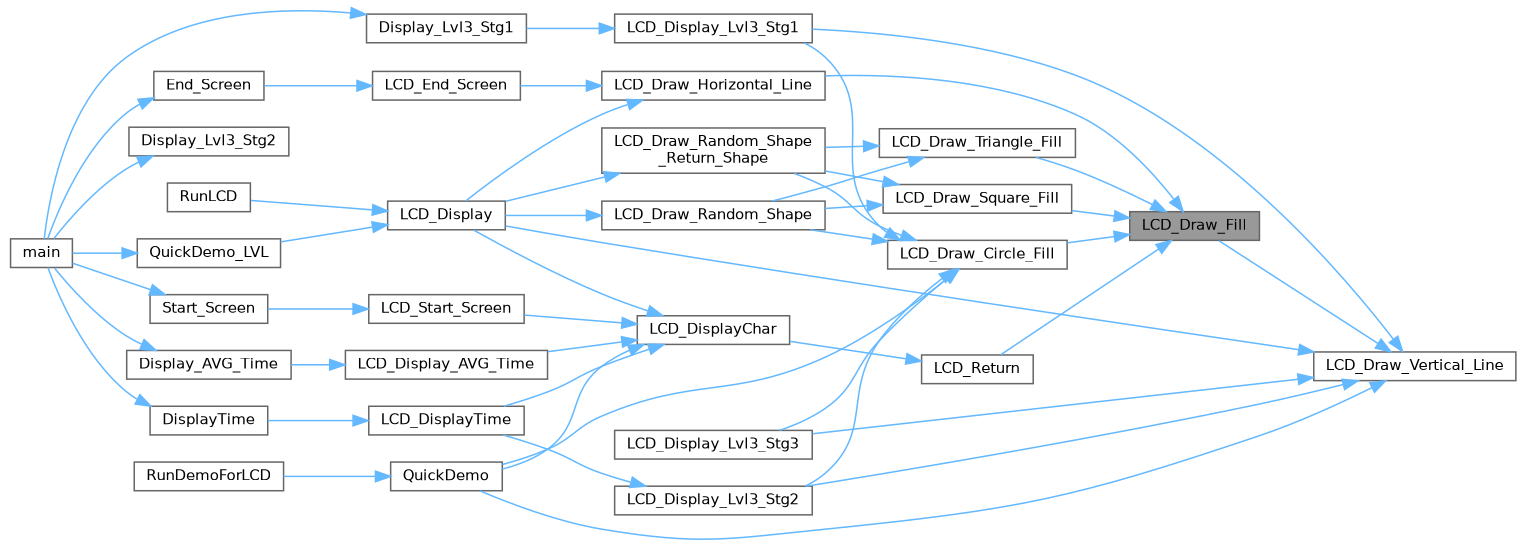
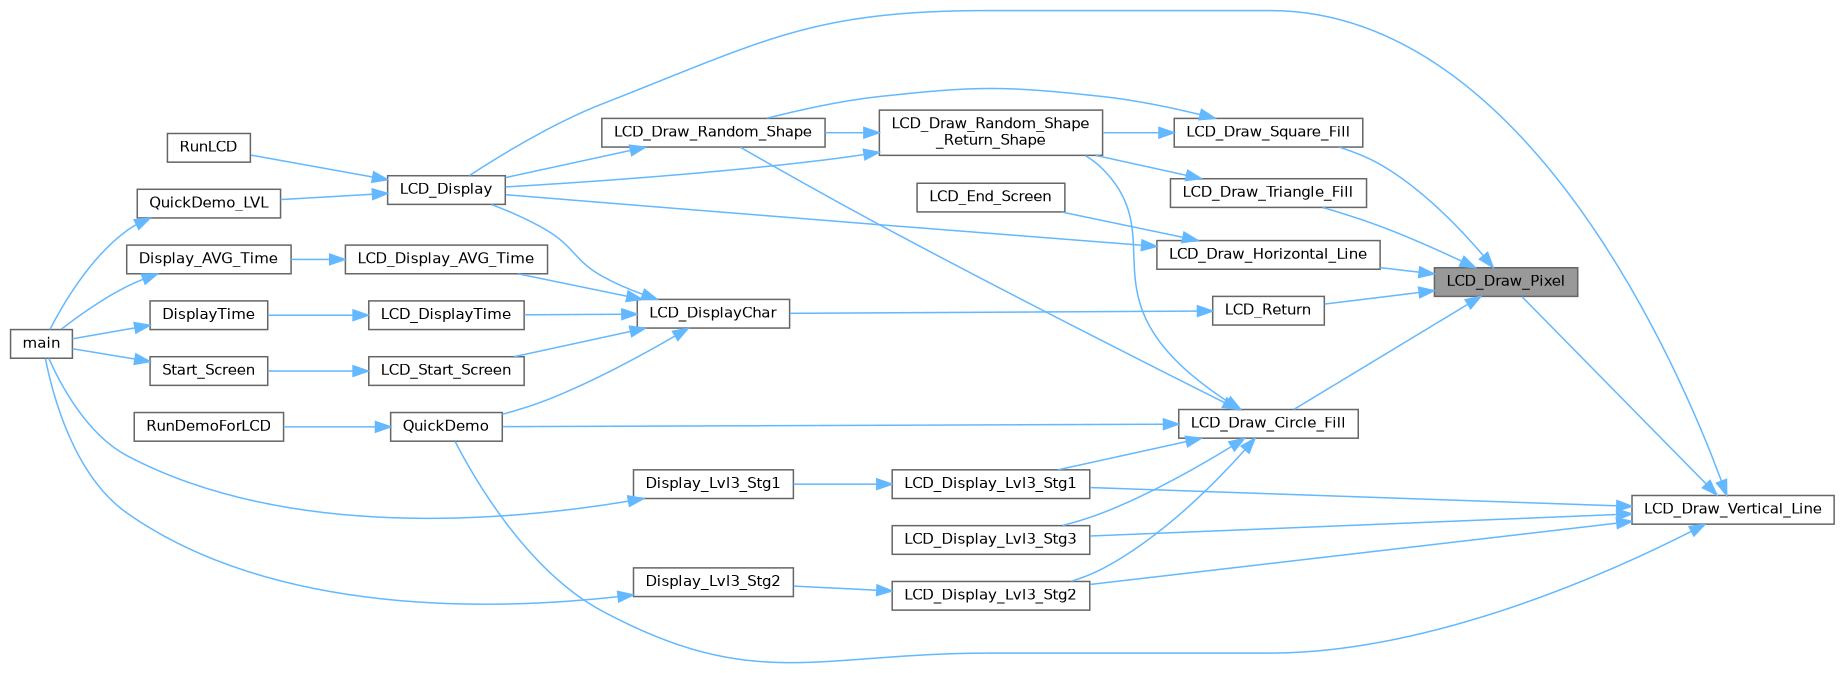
(209, 86) -> none
(837, 183) -> (844, 133)
(1195, 226) -> (1506, 282)
(567, 458) -> (835, 588)
